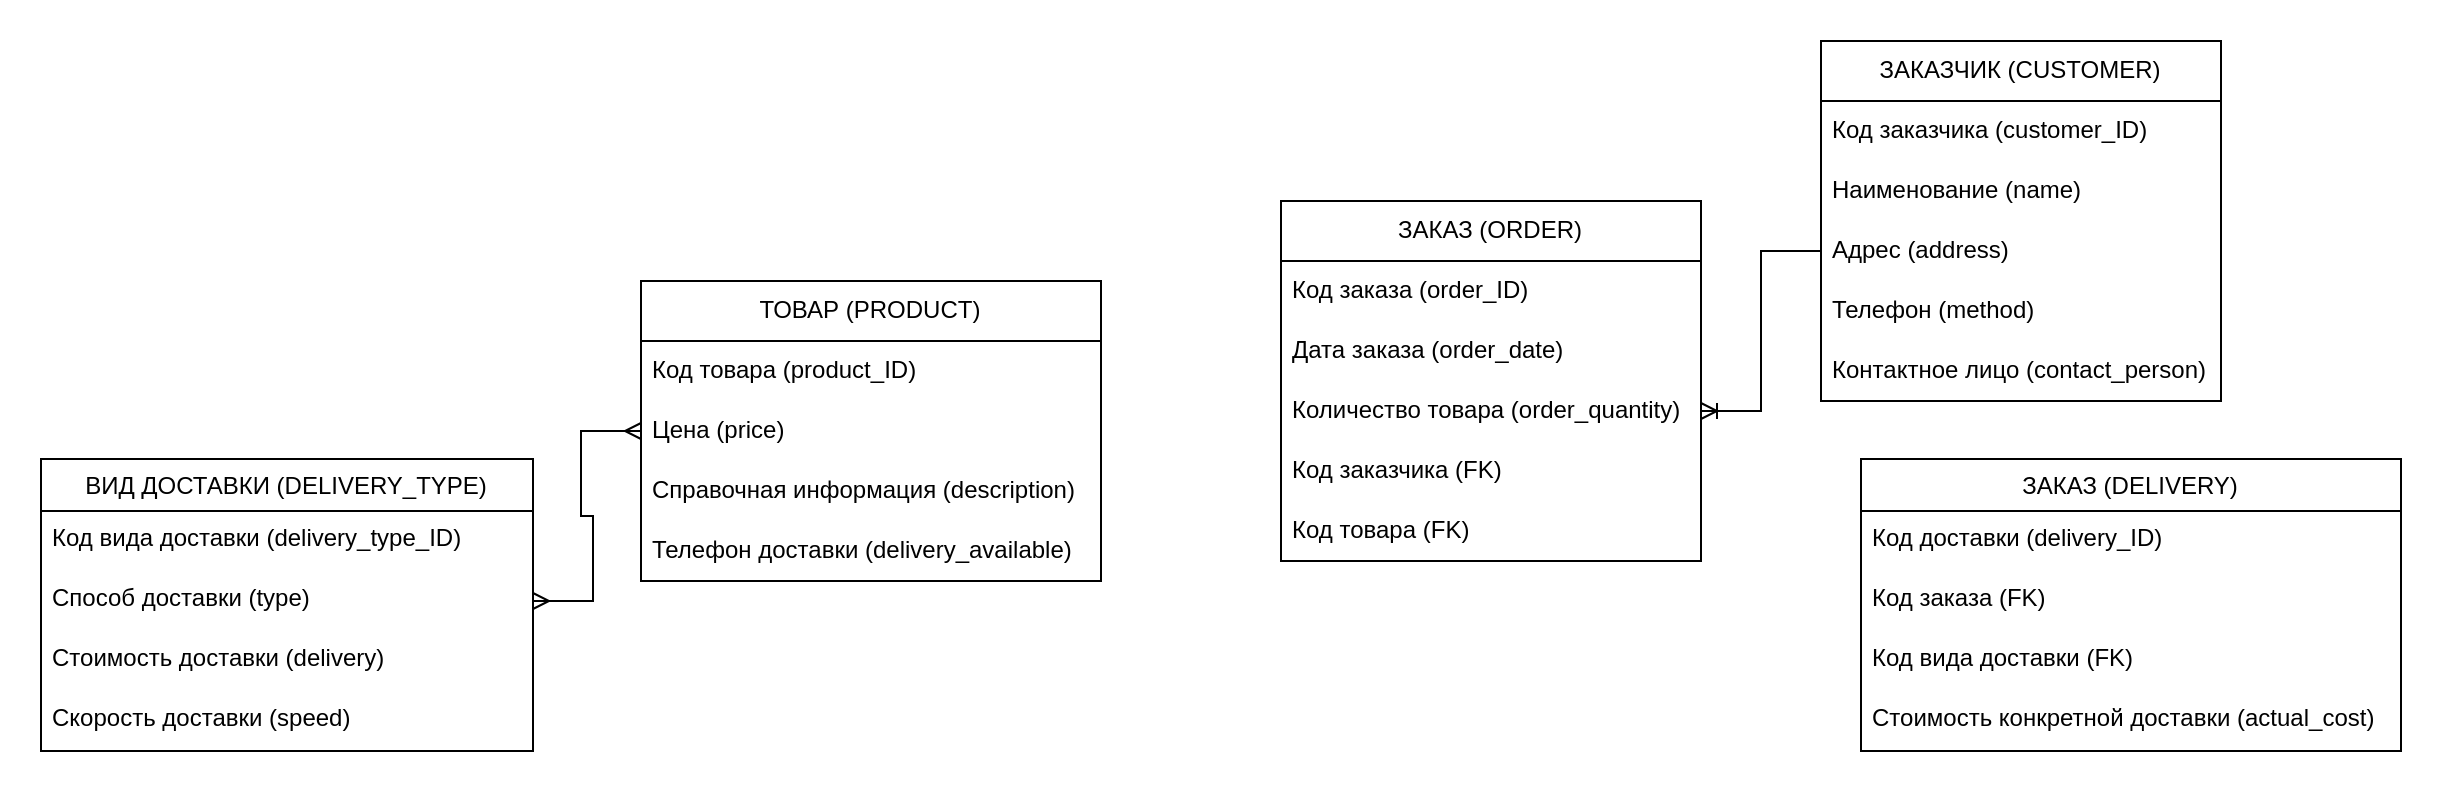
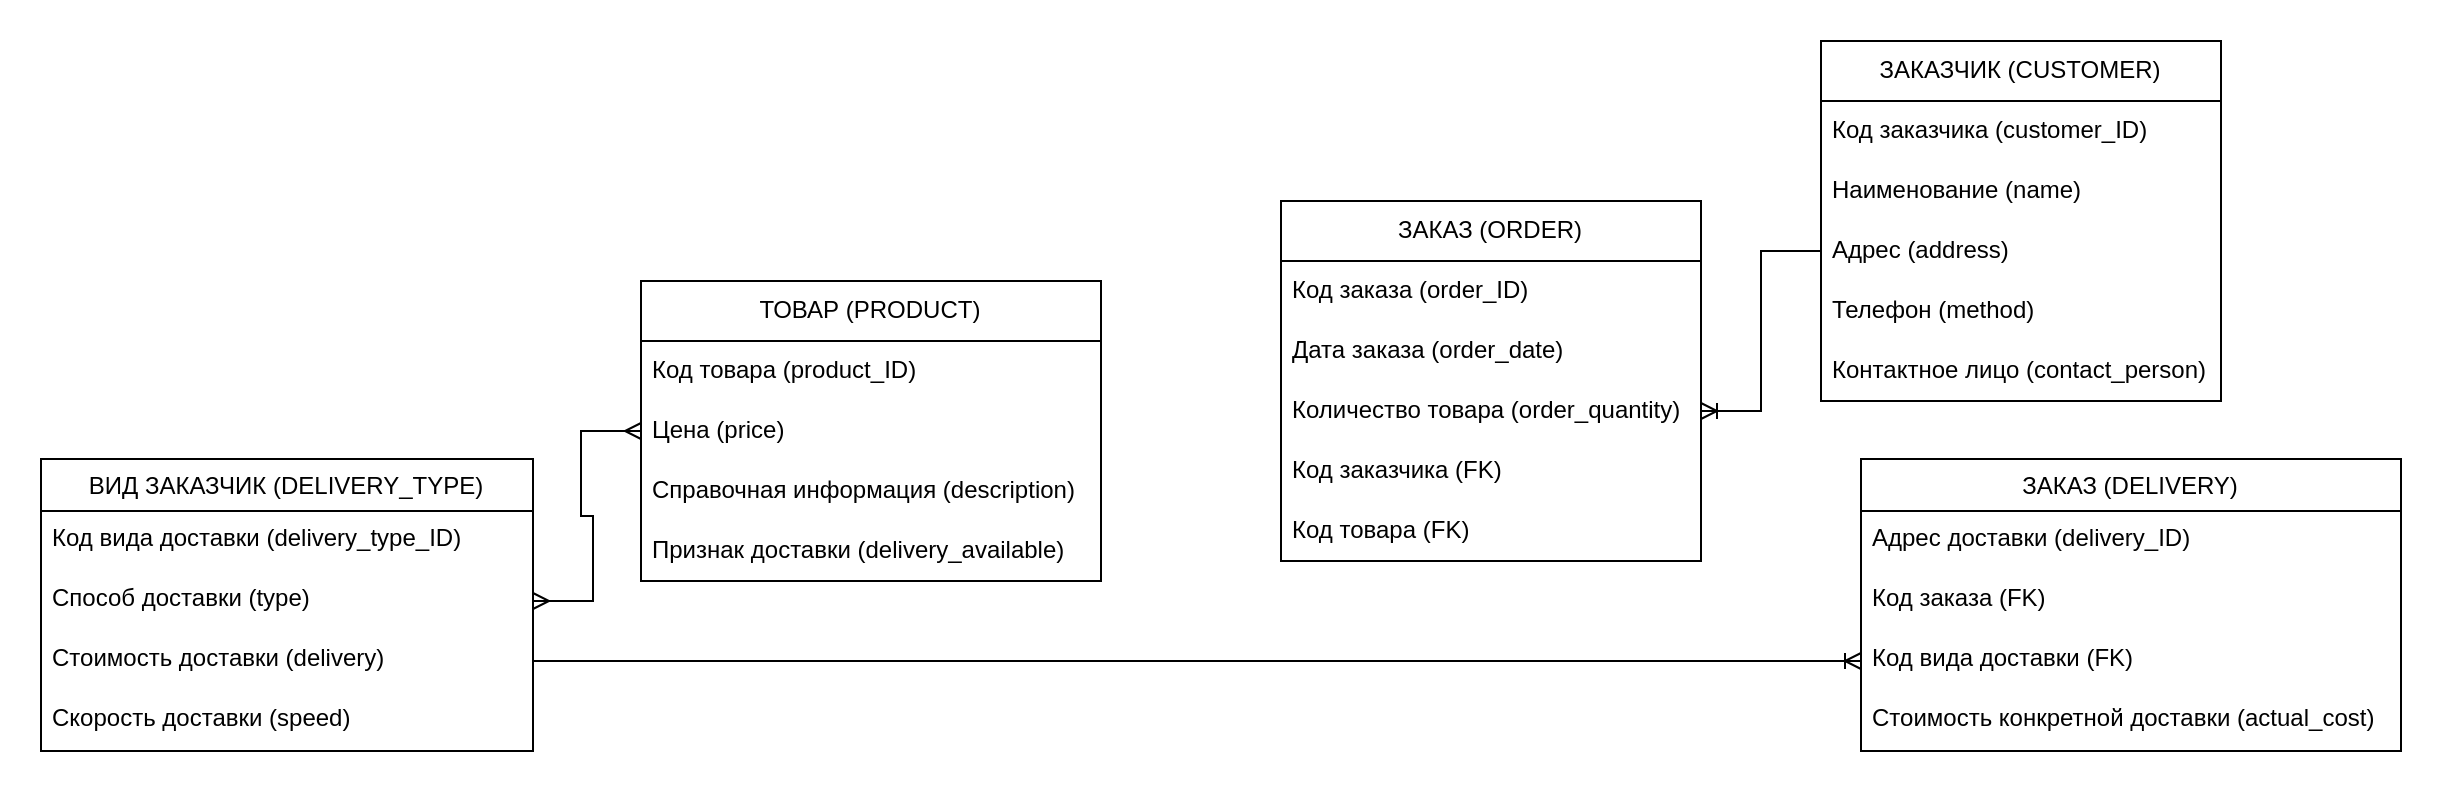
(286, 486) -> (286, 486)
(2035, 539) -> (2049, 539)
(873, 551) -> (873, 551)
none -> (1197, 661)
